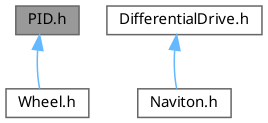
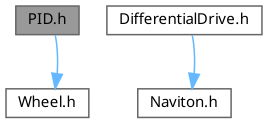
(37, 70) -> (57, 54)
(174, 70) -> (194, 54)
